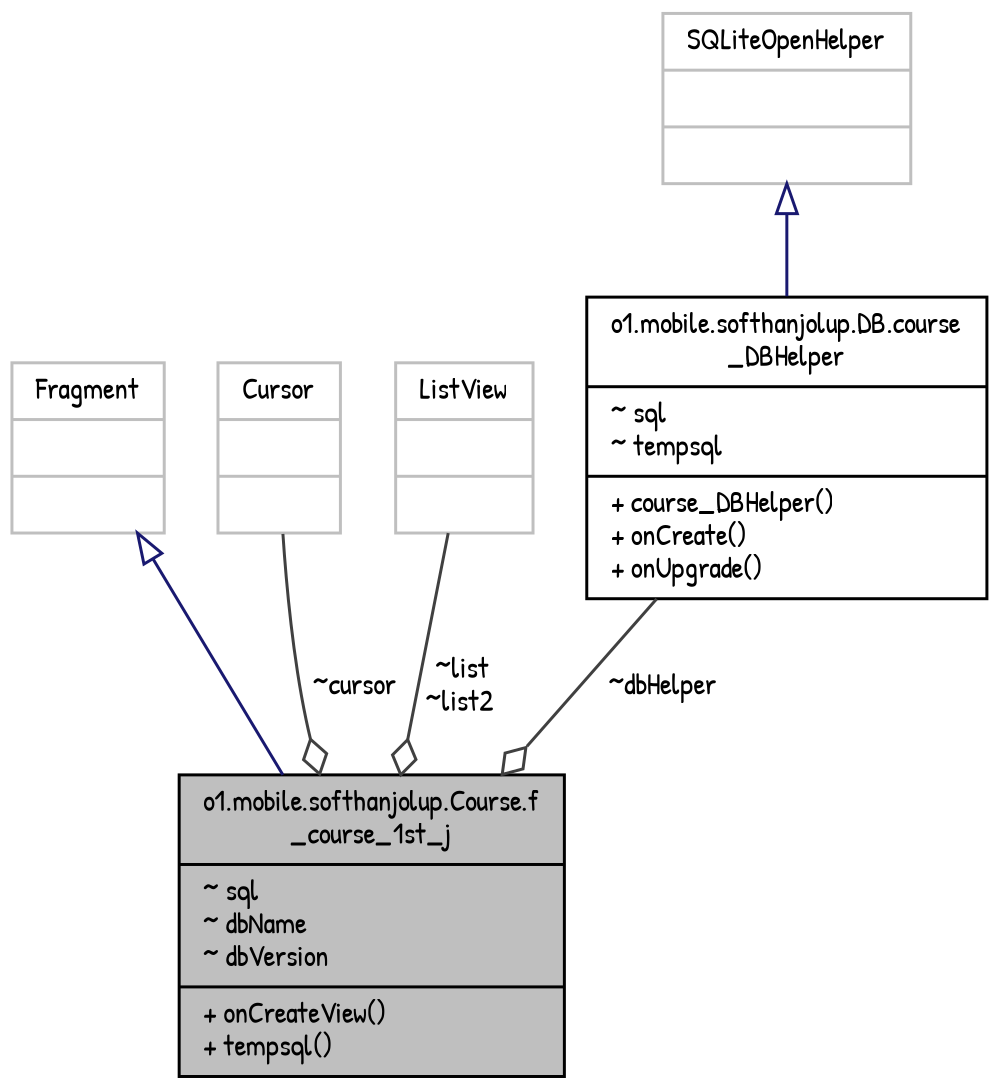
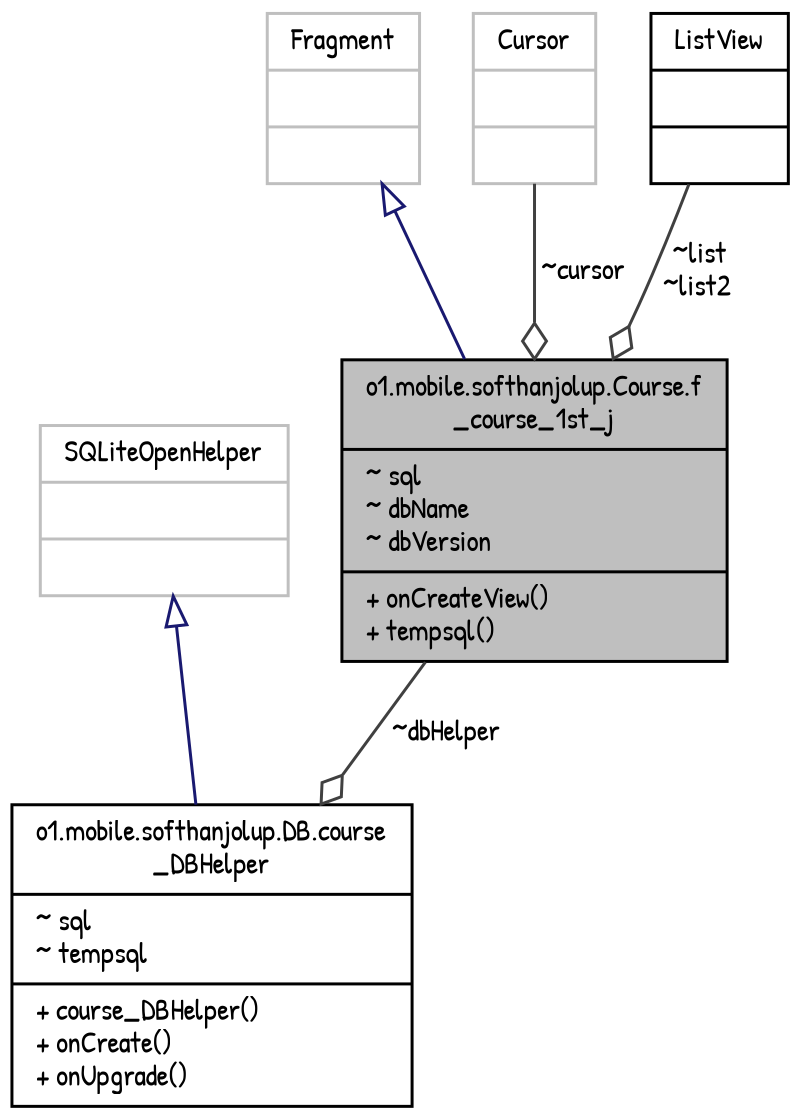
(464, 448) -> (720, 99)
(592, 673) -> (384, 718)
